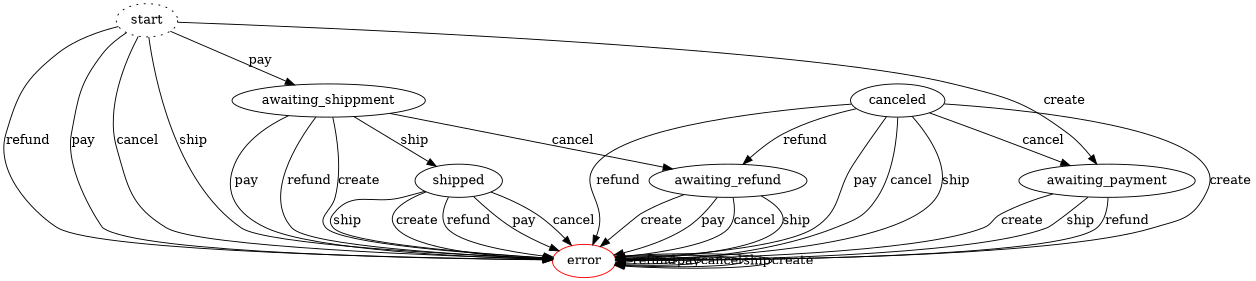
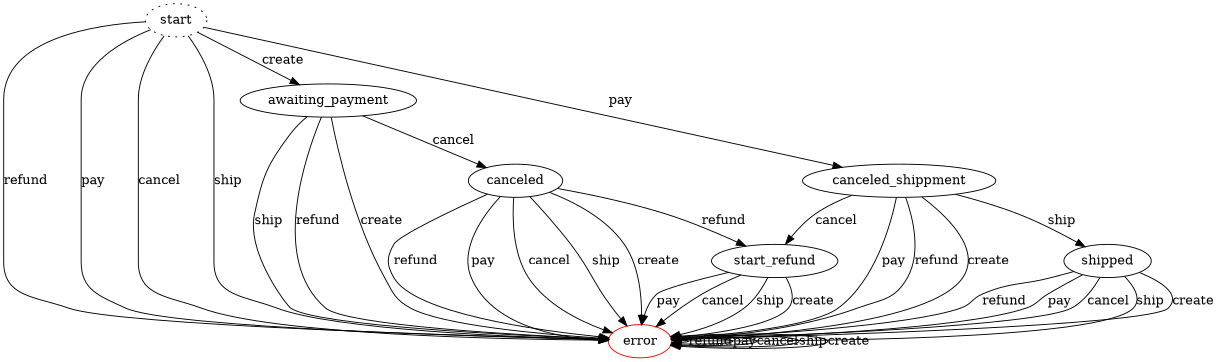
(329, 101) -> (899, 181)
(996, 137) -> (420, 140)
(728, 181) -> (775, 261)
